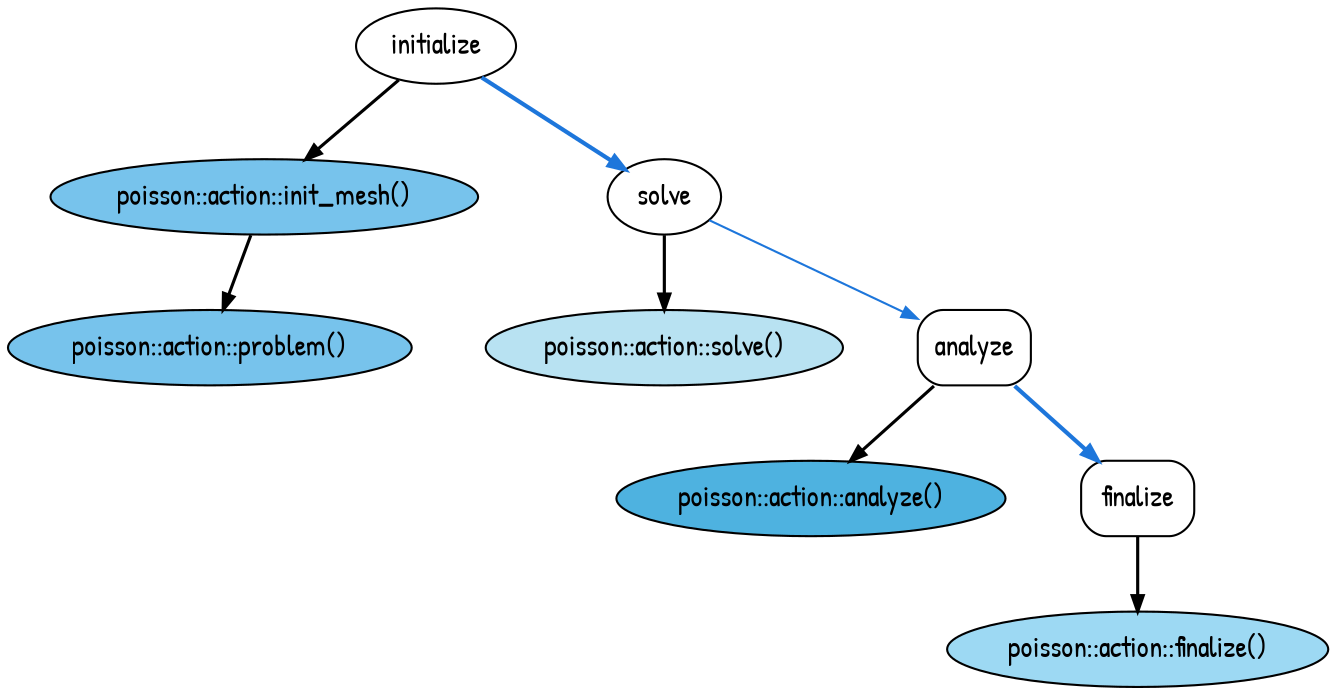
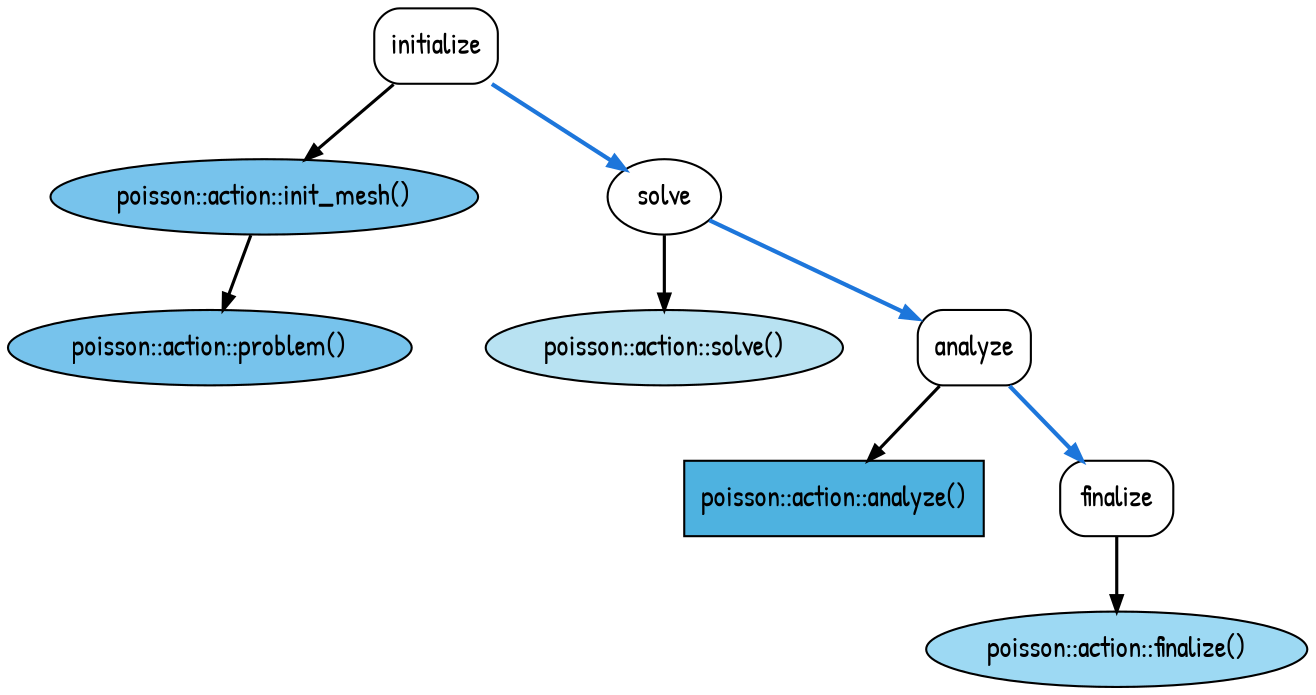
(436, 46) -> (436, 46)
(806, 266) -> (806, 266)
(811, 498) -> (834, 498)
